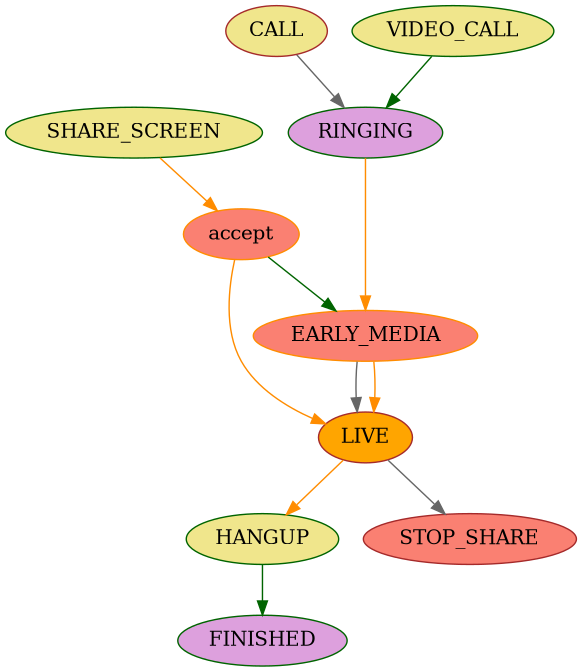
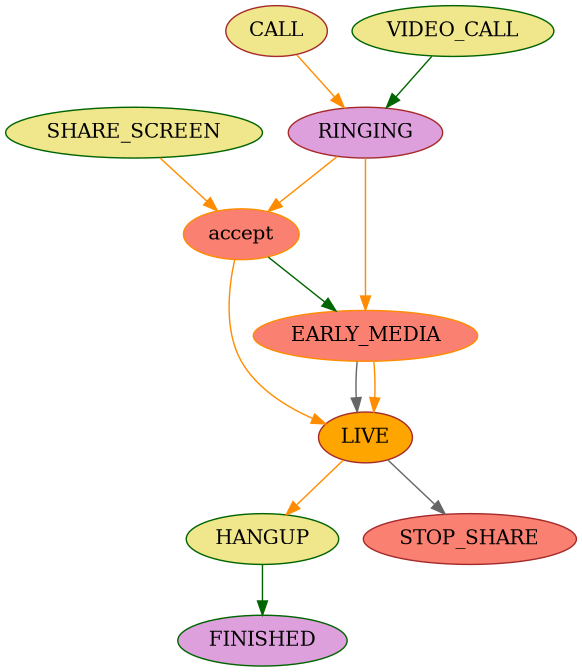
(316, 76) -> (316, 76)
(365, 133) -> (365, 133)
none -> (308, 180)
